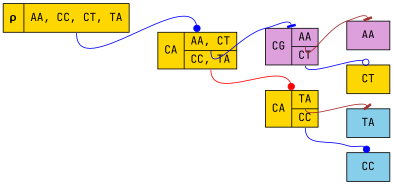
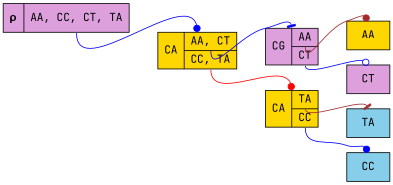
(66, 18) -> (66, 18)
(331, 31) -> (330, 32)
(368, 35) -> (368, 35)
(368, 79) -> (368, 79)
